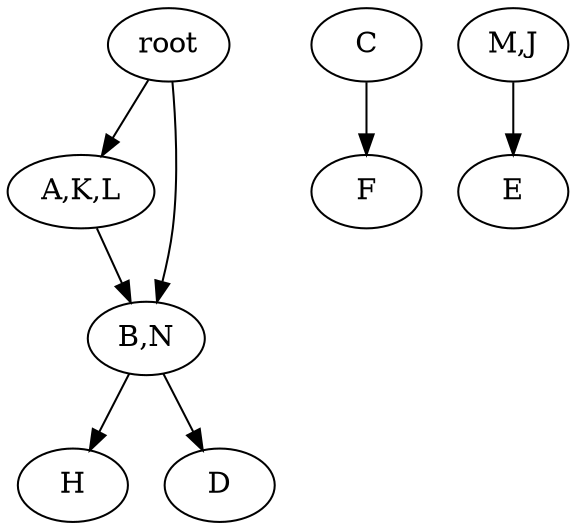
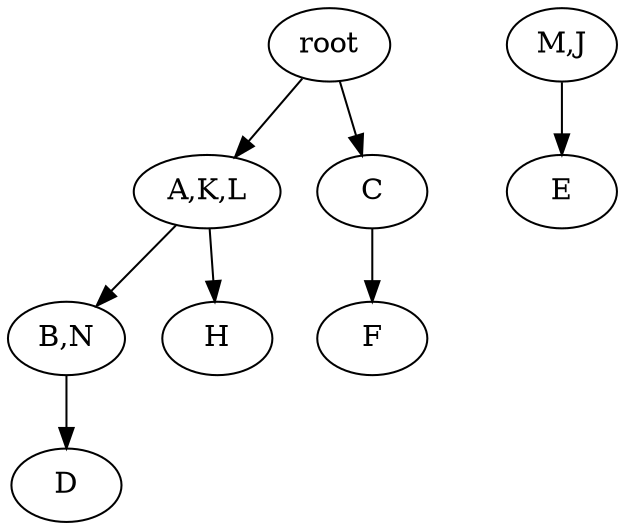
(176, 182) -> (348, 109)
(114, 403) -> (212, 255)
